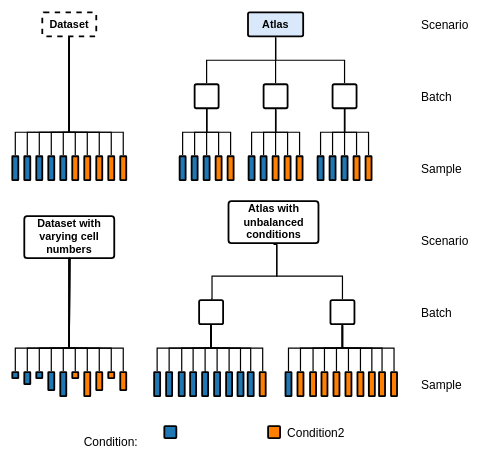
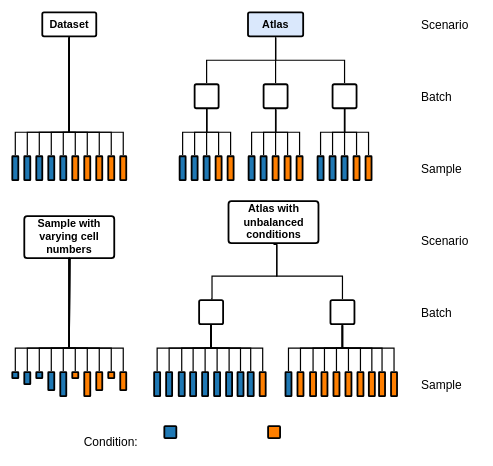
(69, 24) -> (69, 24)
(69, 237) -> (69, 237)
(316, 432) -> none
